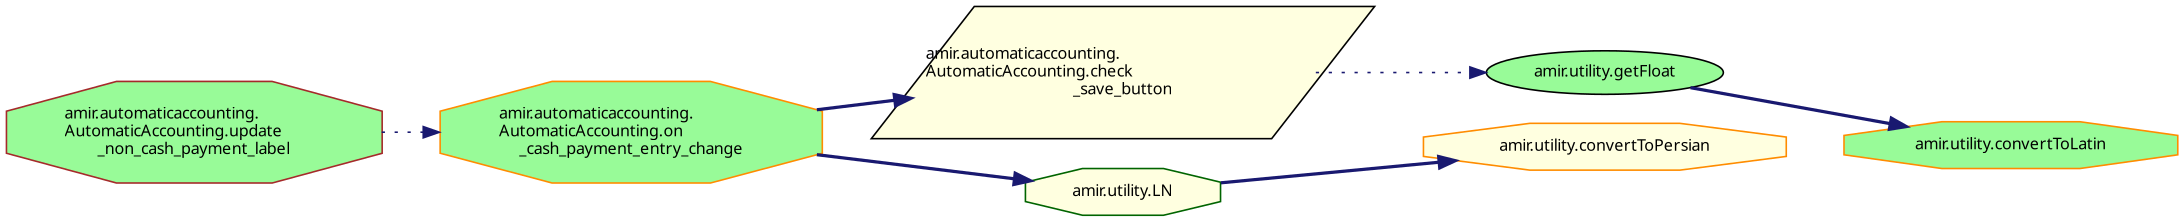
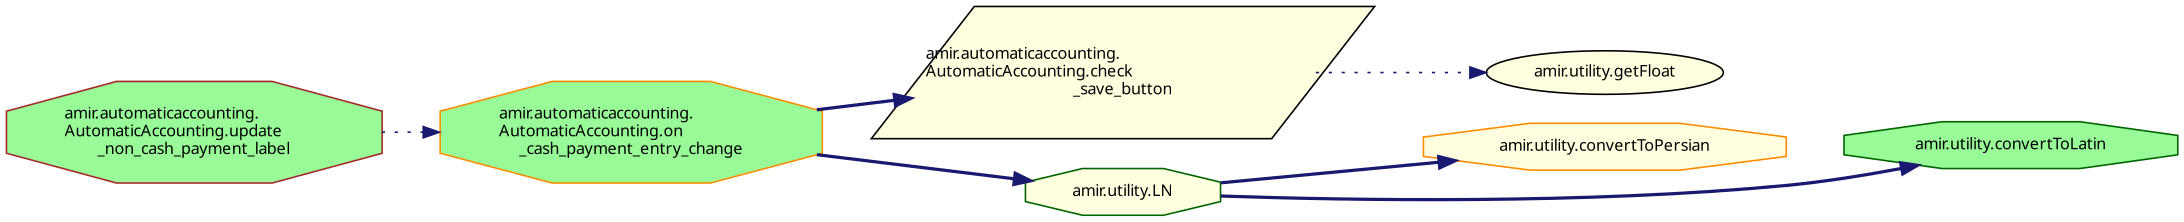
(1605, 73) -> (1605, 73)
(1790, 106) -> (1562, 198)
(2011, 145) -> (2011, 145)
